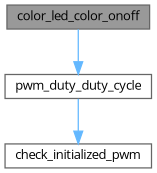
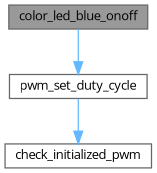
(78, 17) -> (78, 17)
(78, 86) -> (78, 86)
